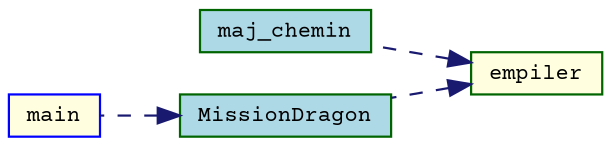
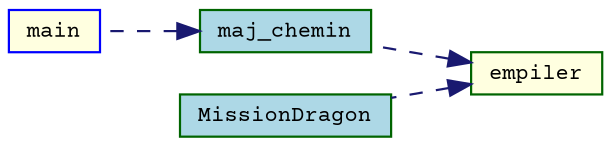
(129, 116) -> (139, 31)
